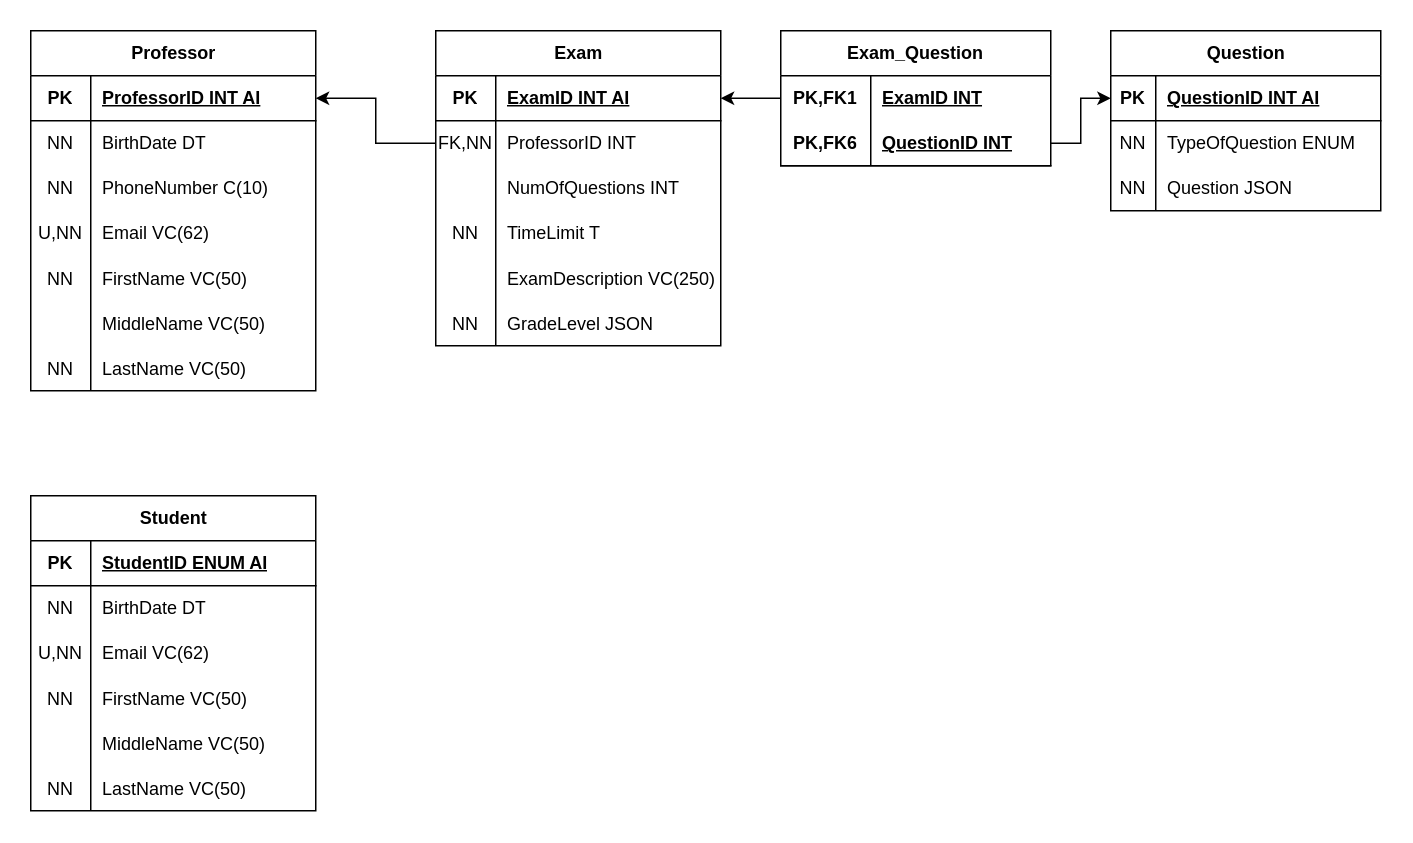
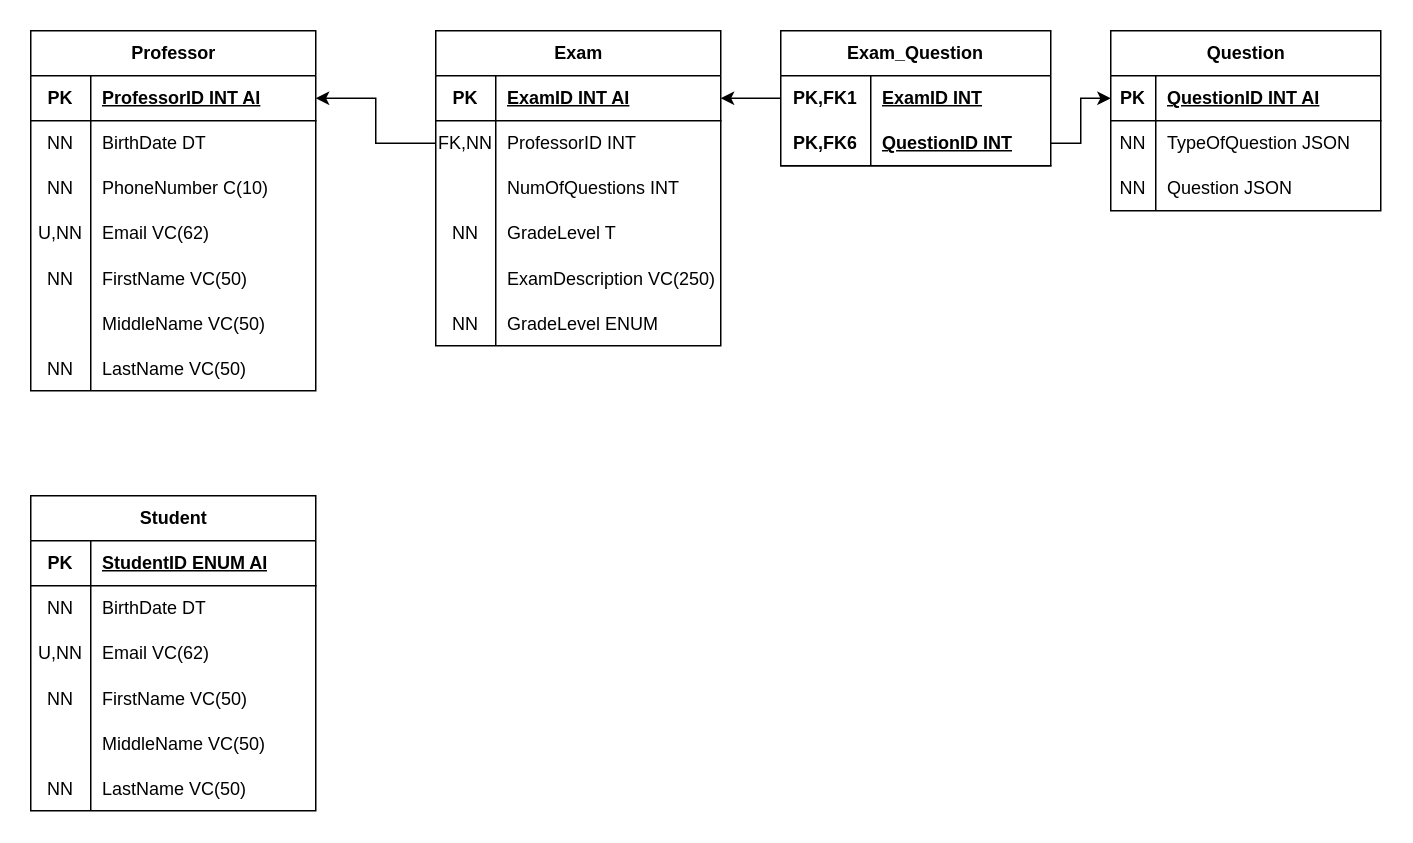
(1259, 143) -> (1259, 143)
(554, 233) -> (564, 233)
(578, 324) -> (578, 324)
